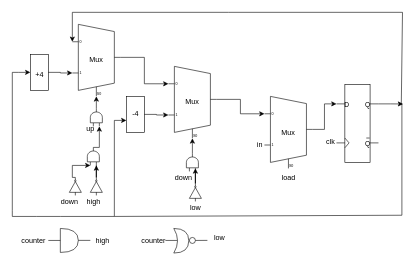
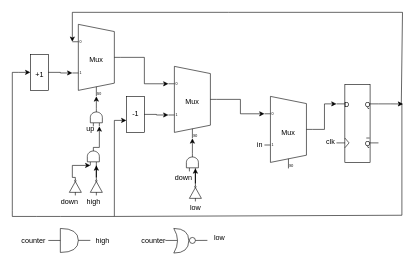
(40, 75) -> (40, 75)
(136, 114) -> (136, 114)
(288, 177) -> none
